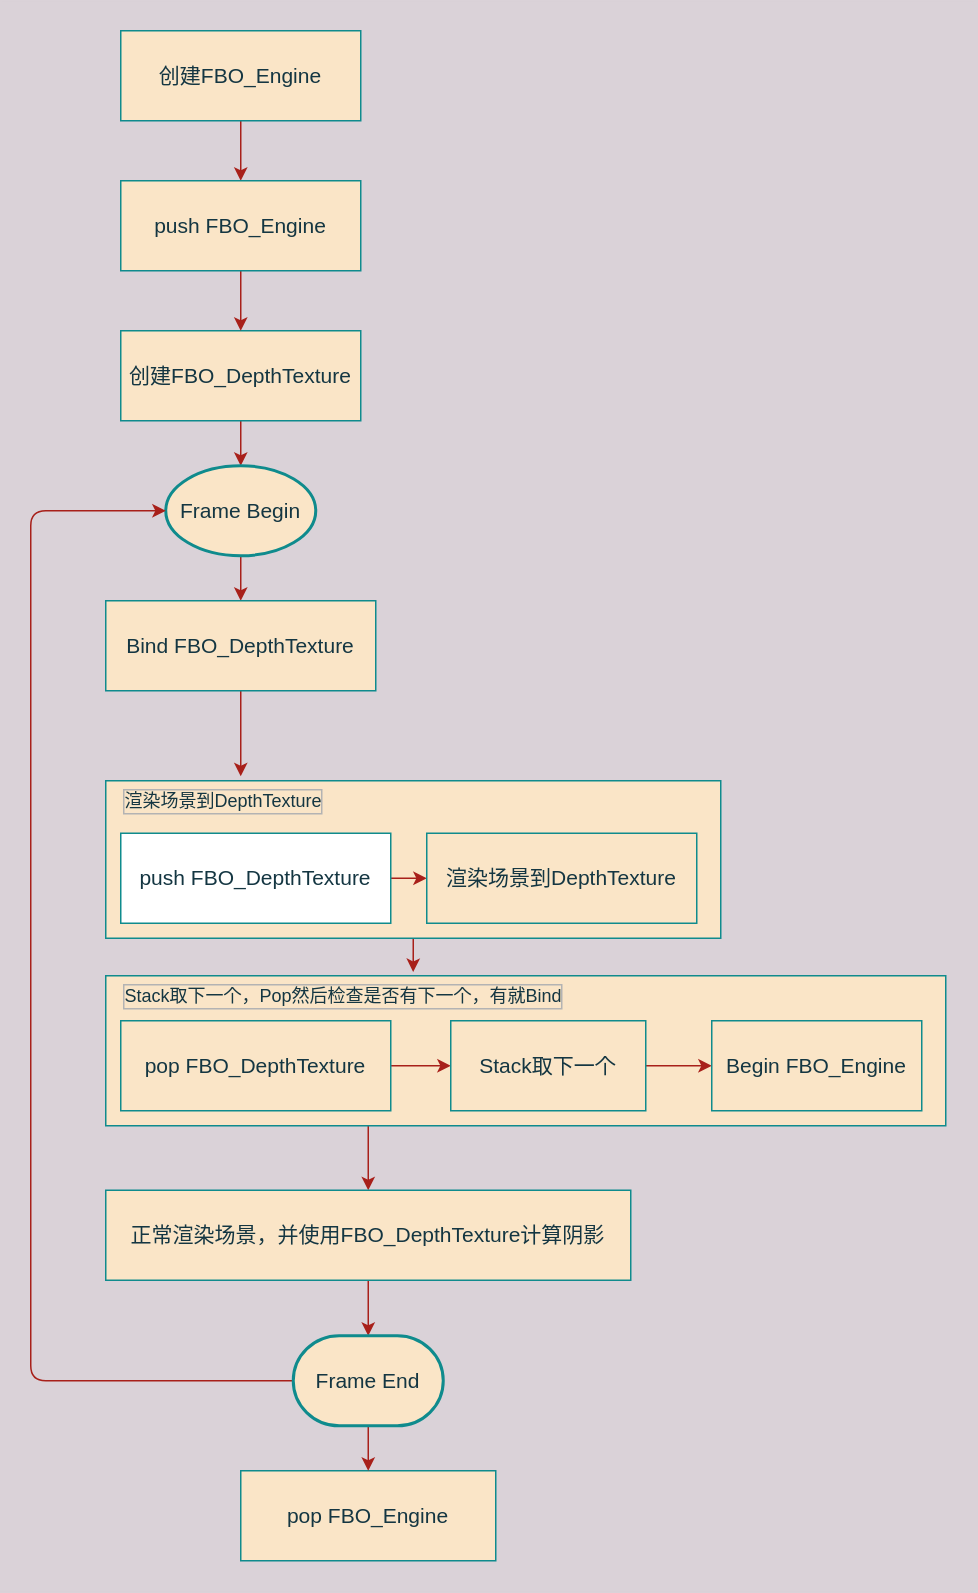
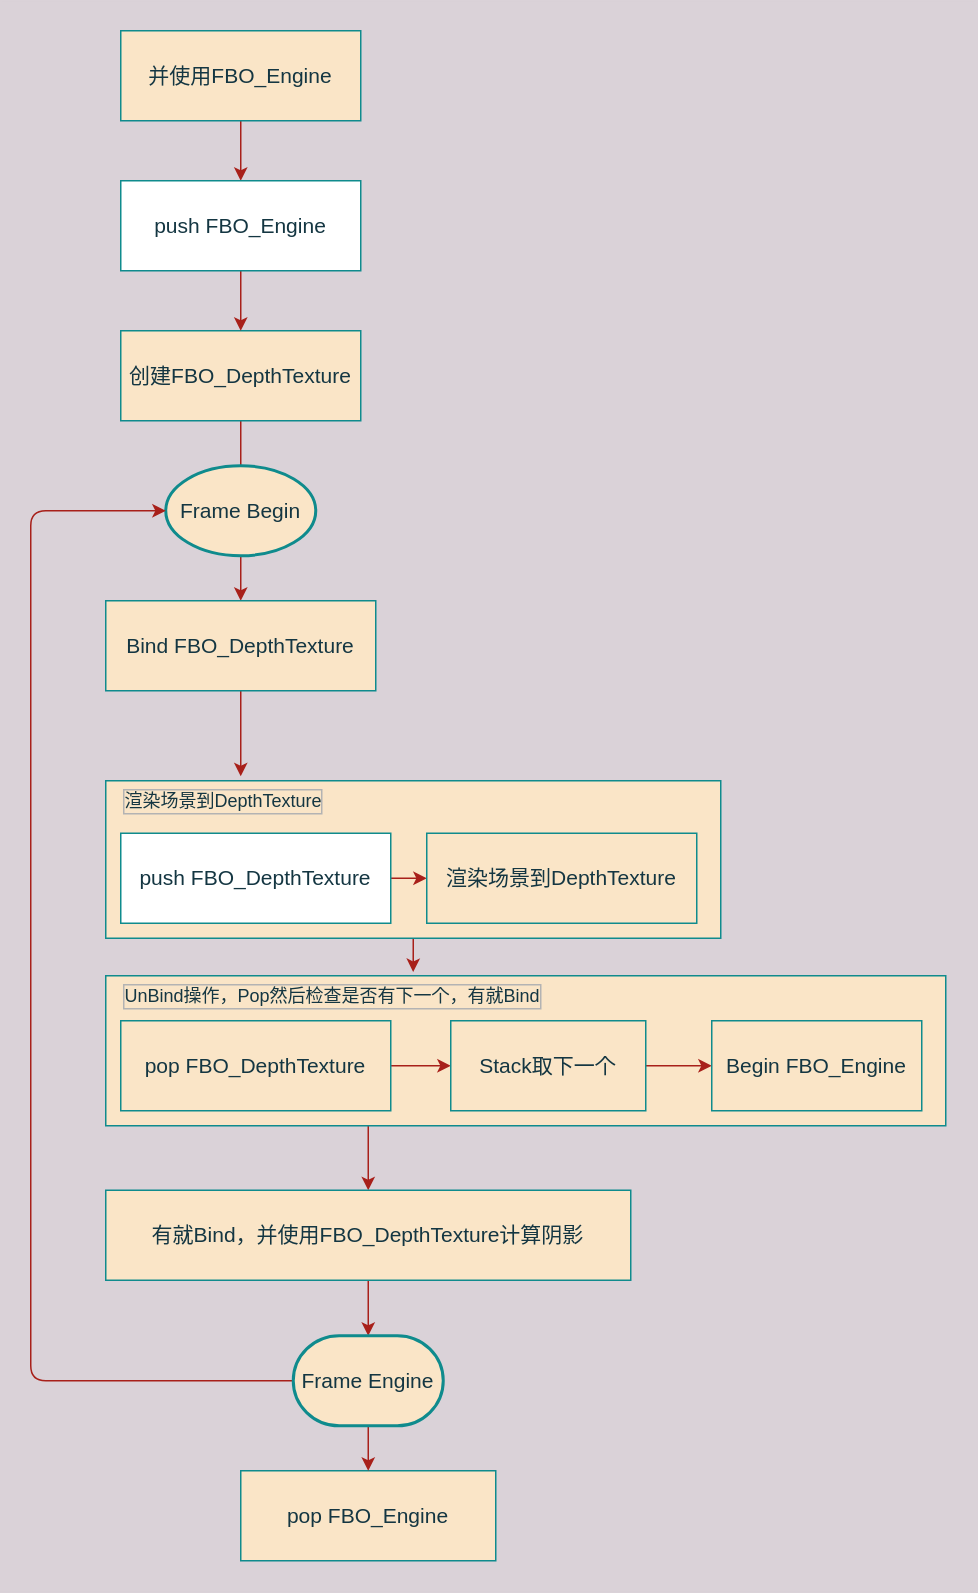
(241, 76) -> (241, 76)
(241, 226) -> (241, 226)
(241, 454) -> (241, 458)
(344, 997) -> (329, 997)
(368, 1235) -> (368, 1235)
(368, 1381) -> (368, 1381)
